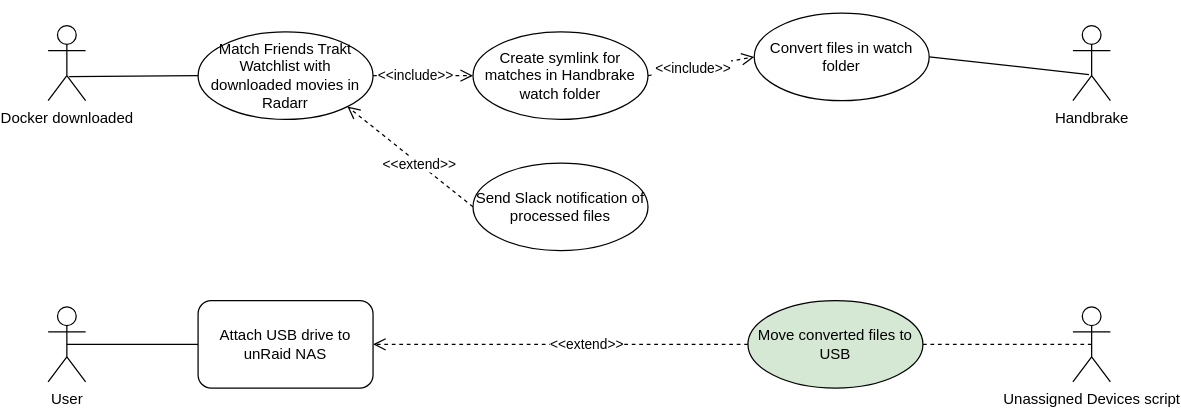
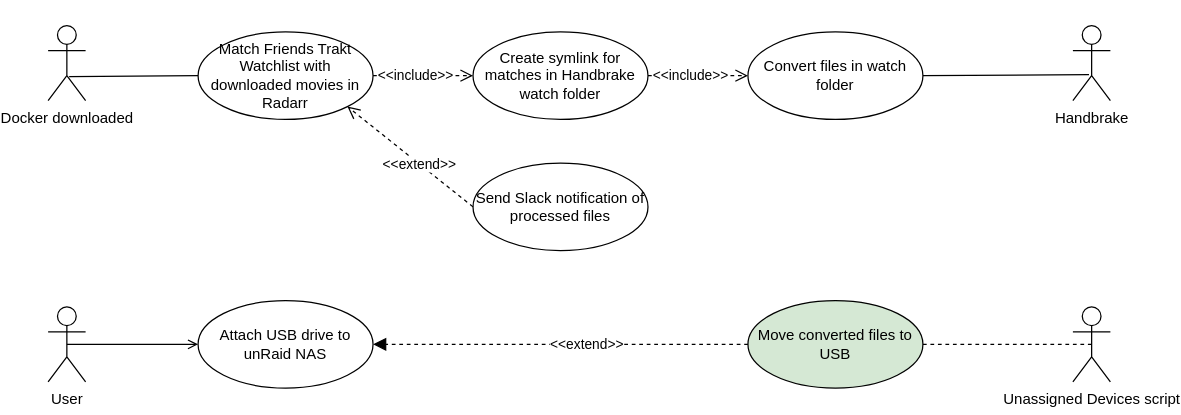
(842, 57) -> (836, 76)
(193, 344) -> (192, 344)
(286, 344) -> (286, 344)
(382, 344) -> (387, 344)
